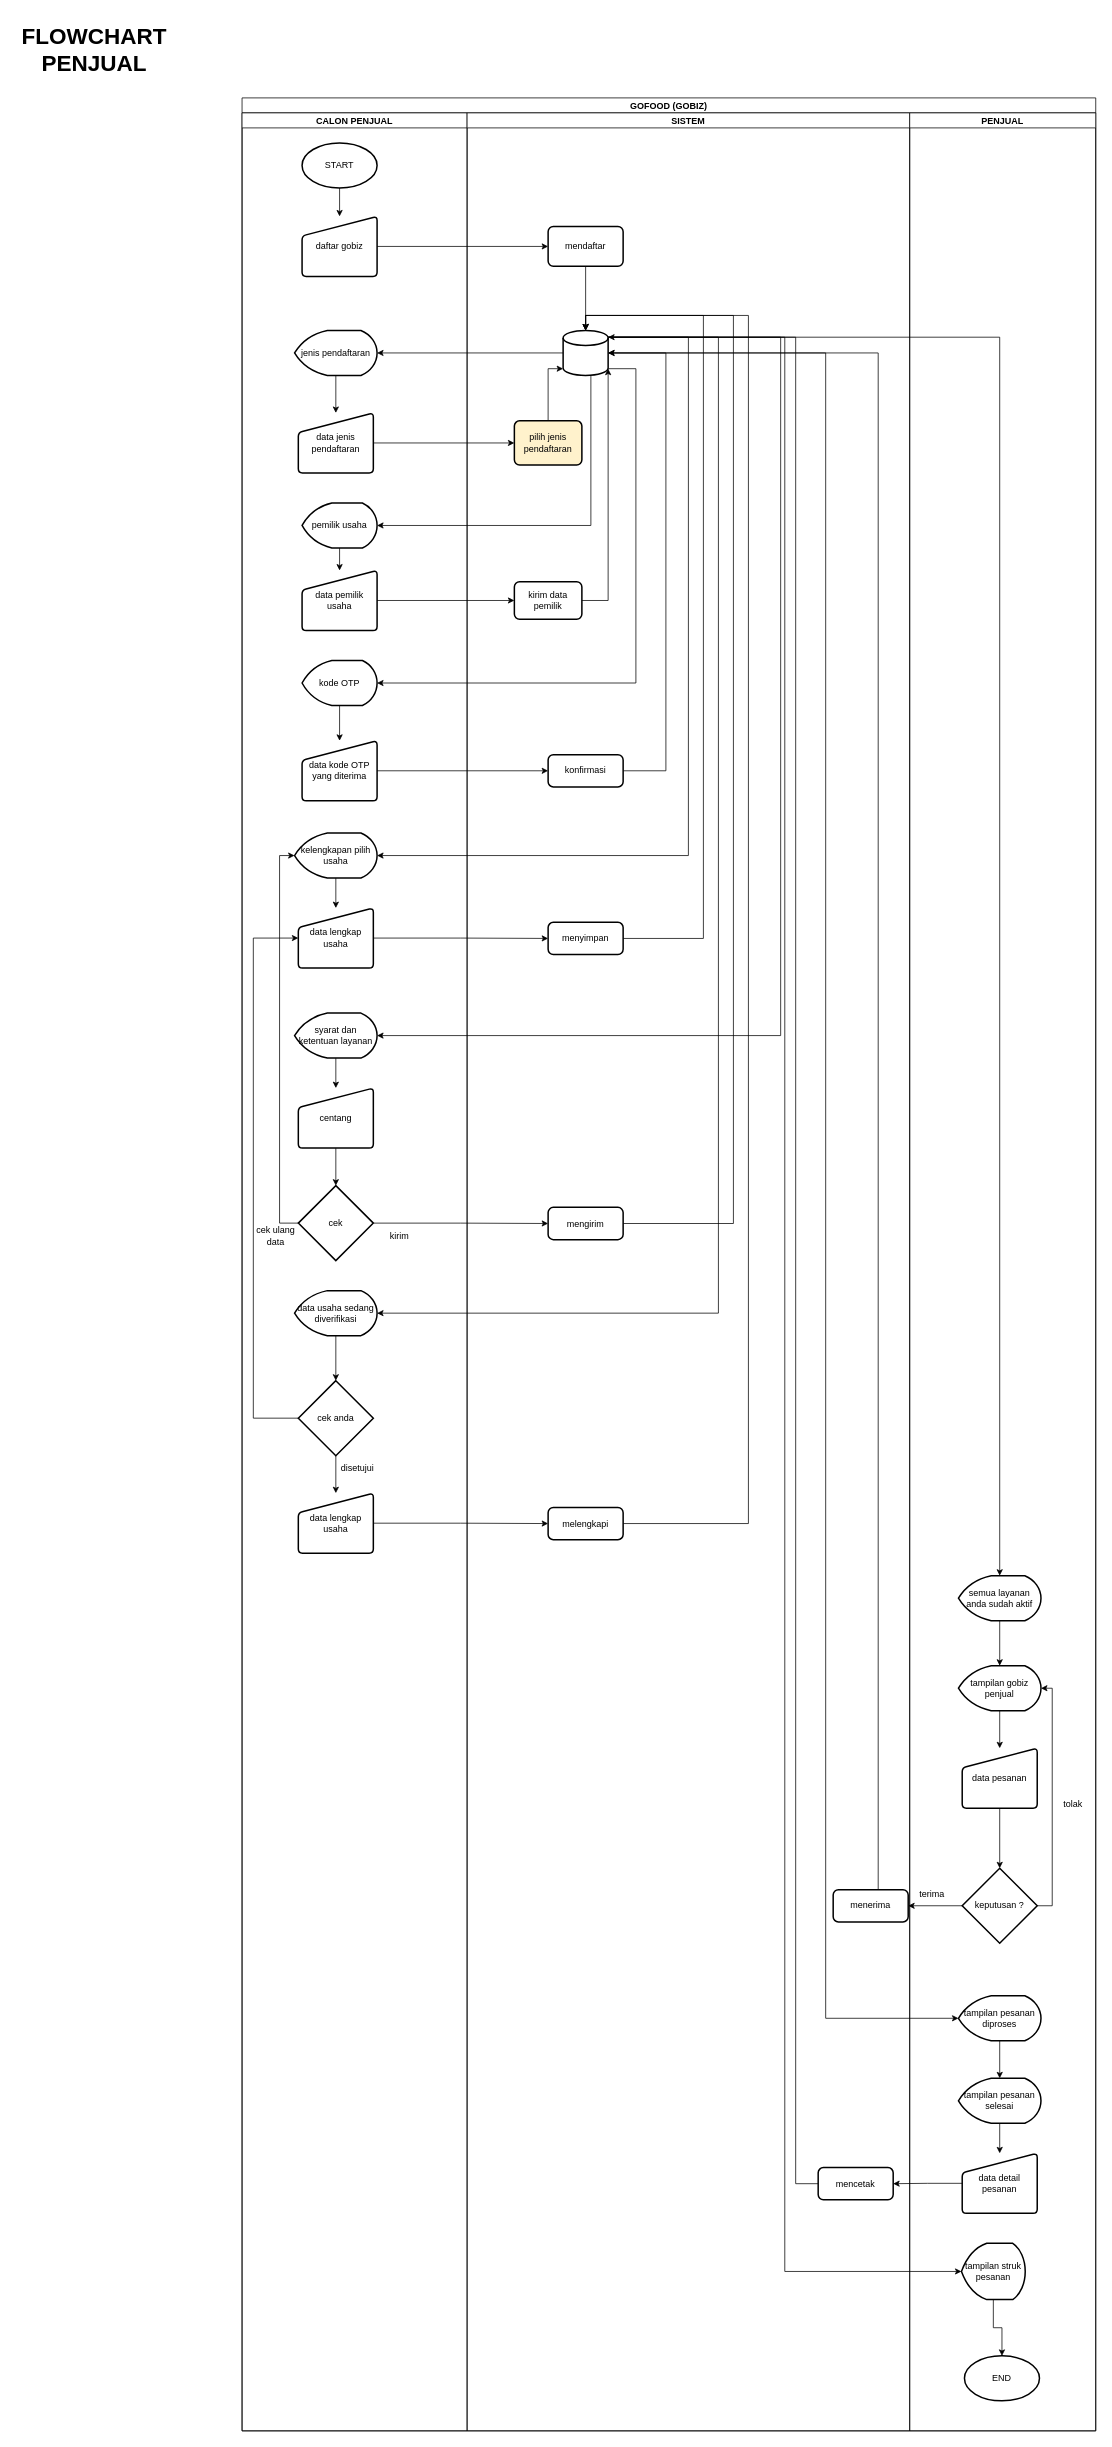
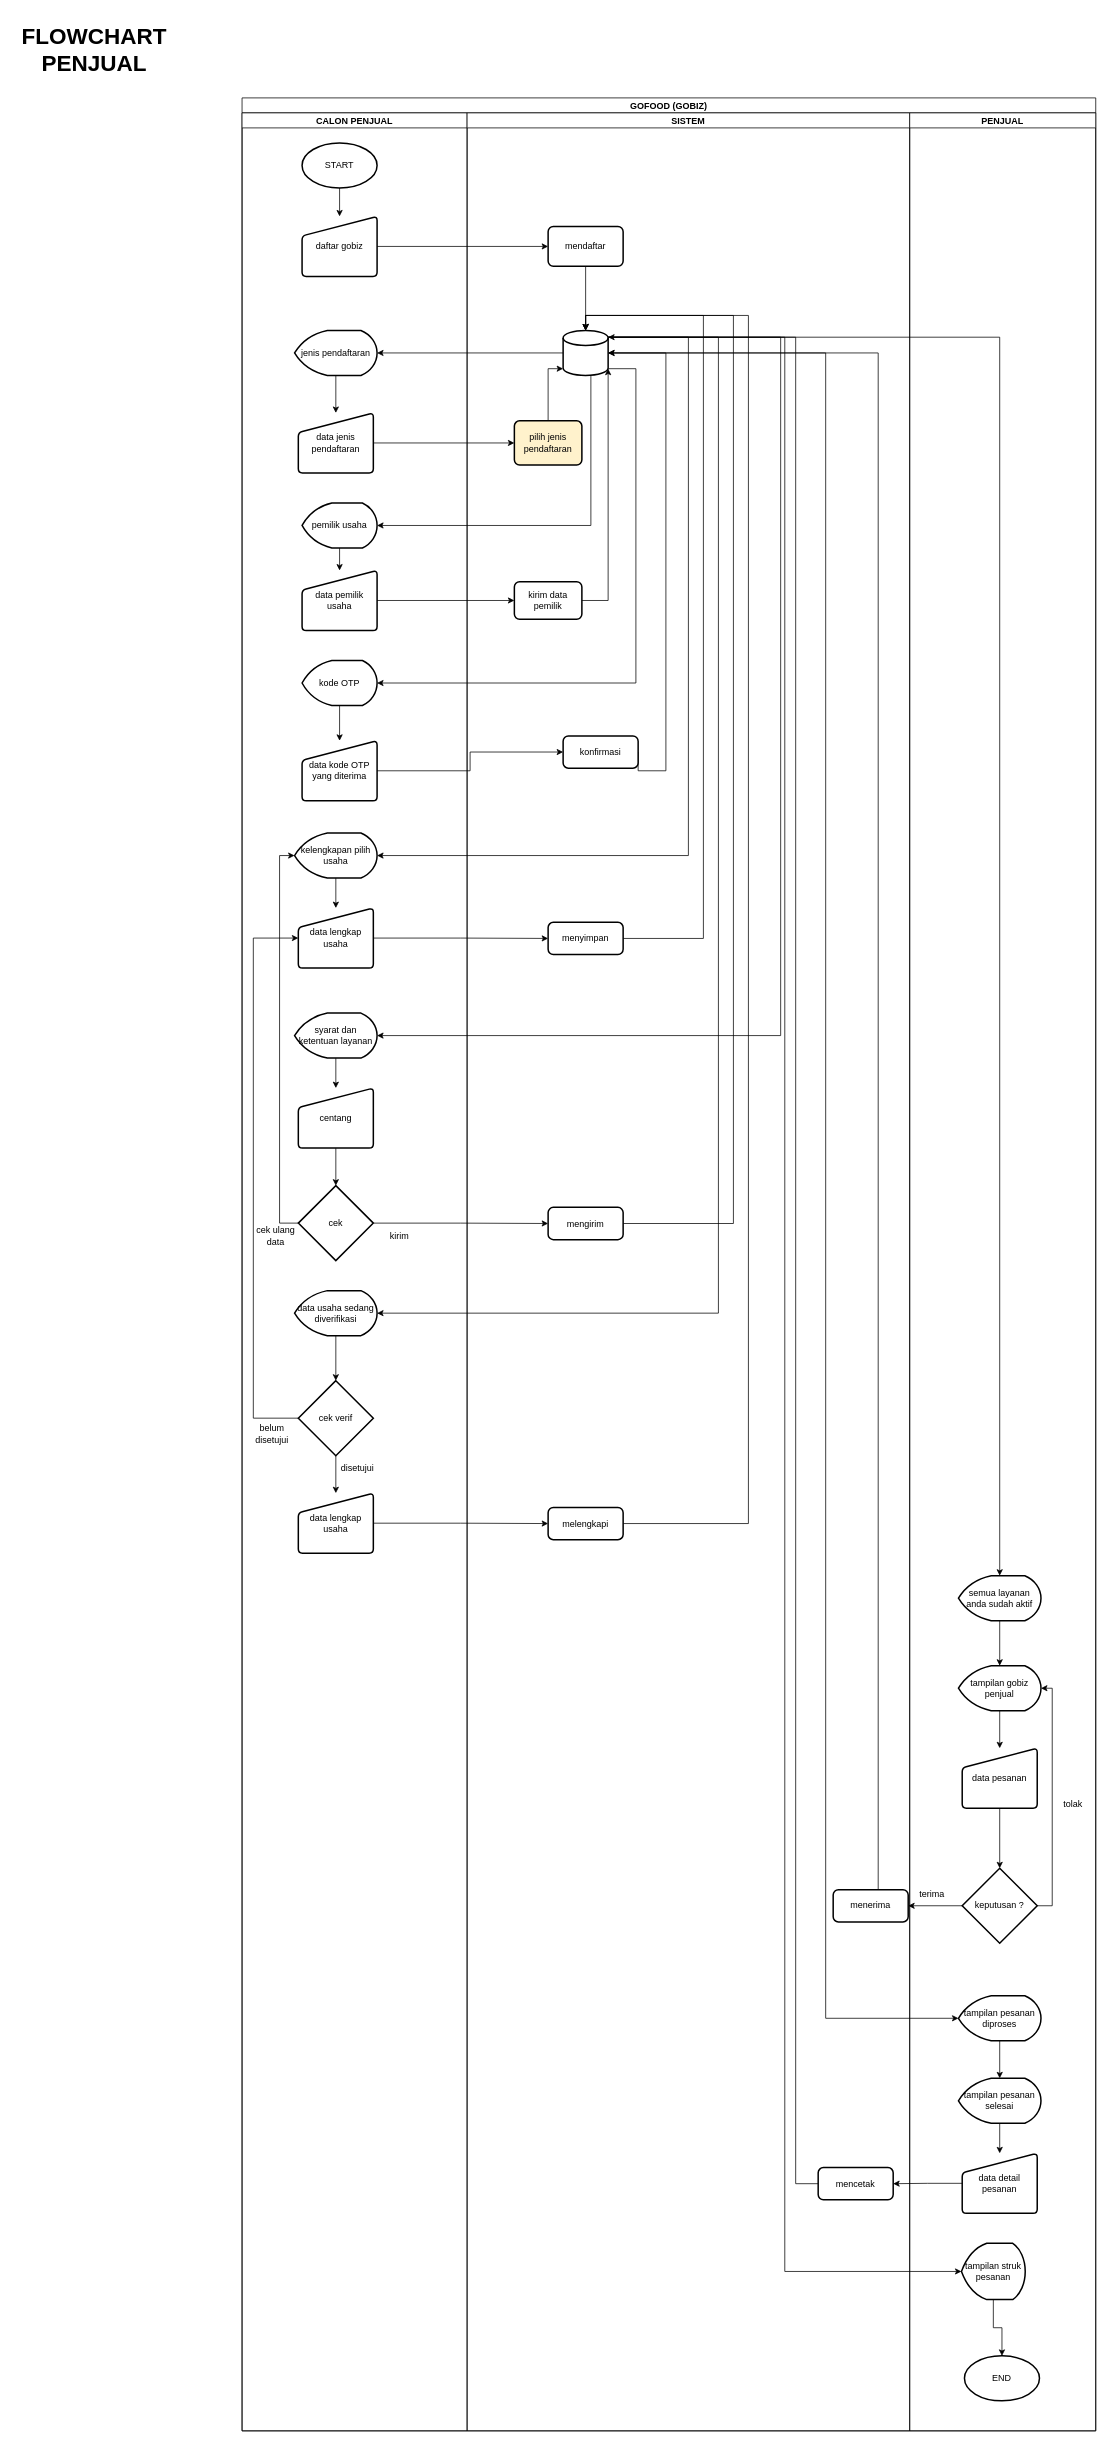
(585, 771) -> (600, 752)
(336, 1418) -> (336, 1418)
none -> (272, 1434)
